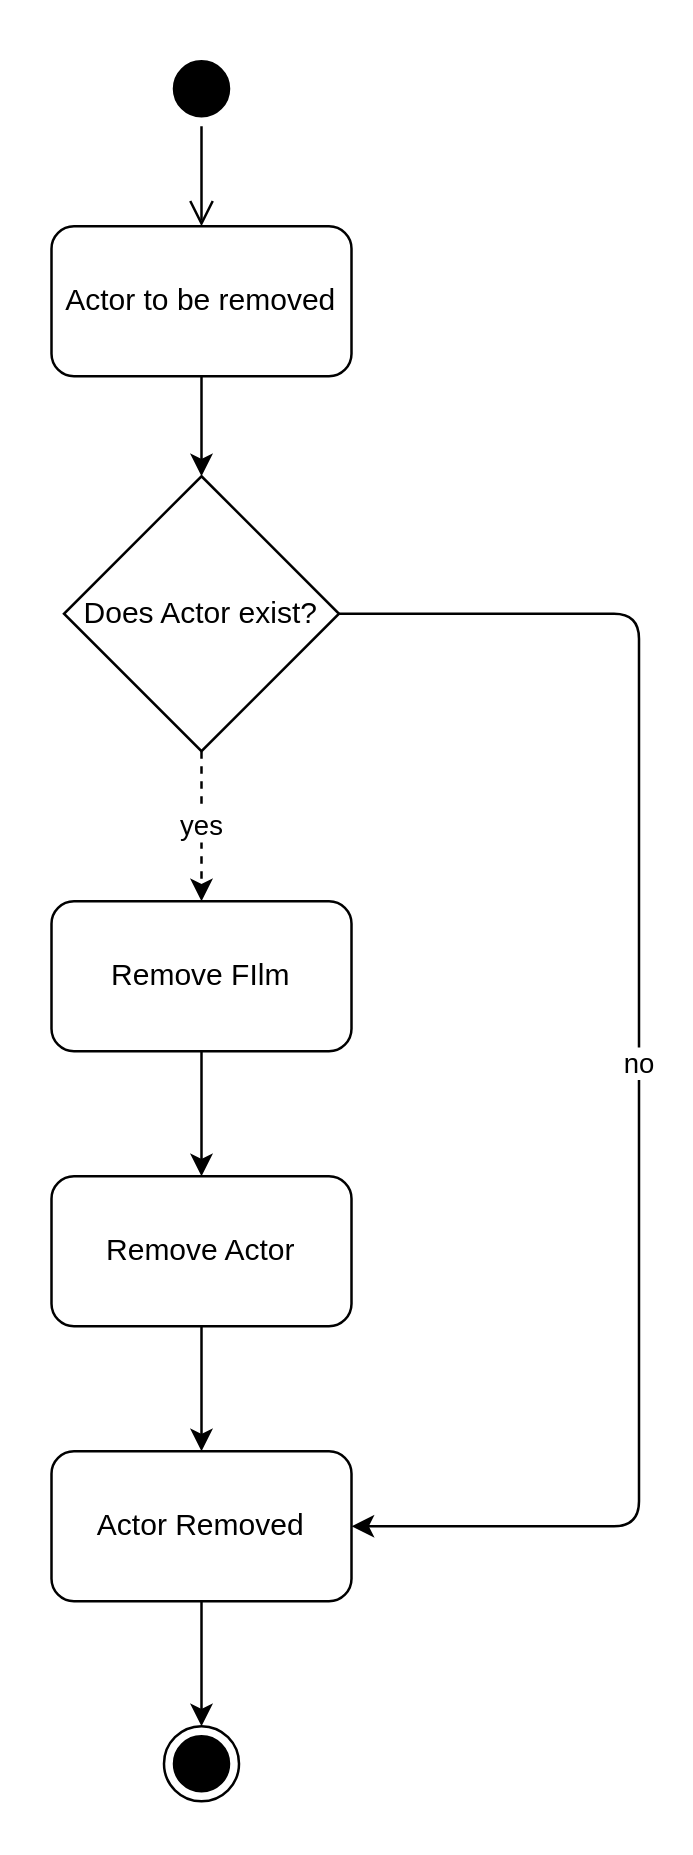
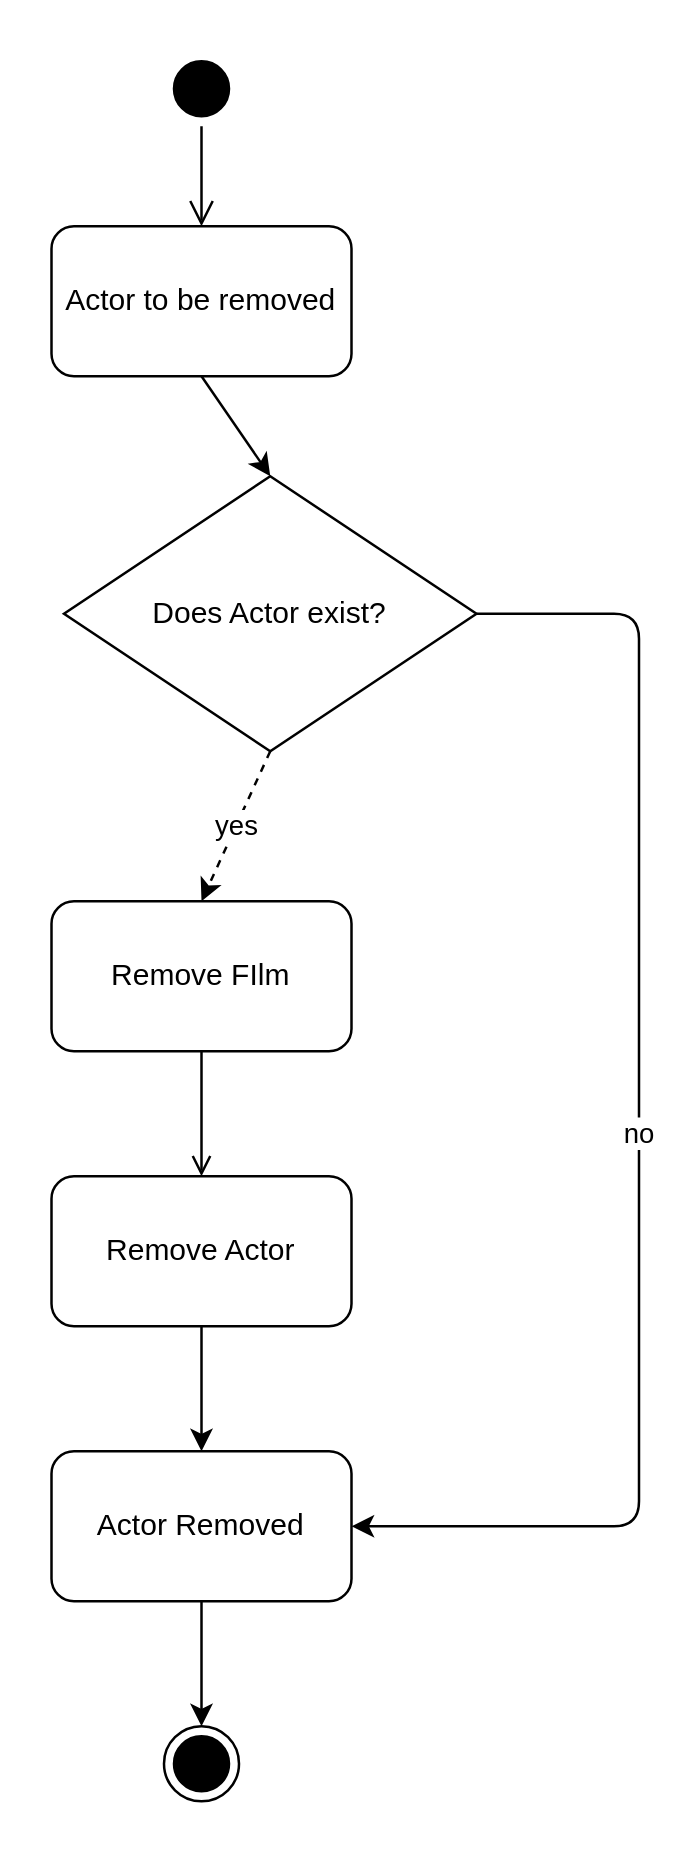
(201, 614) -> (270, 614)
(201, 1158) -> (201, 1162)
